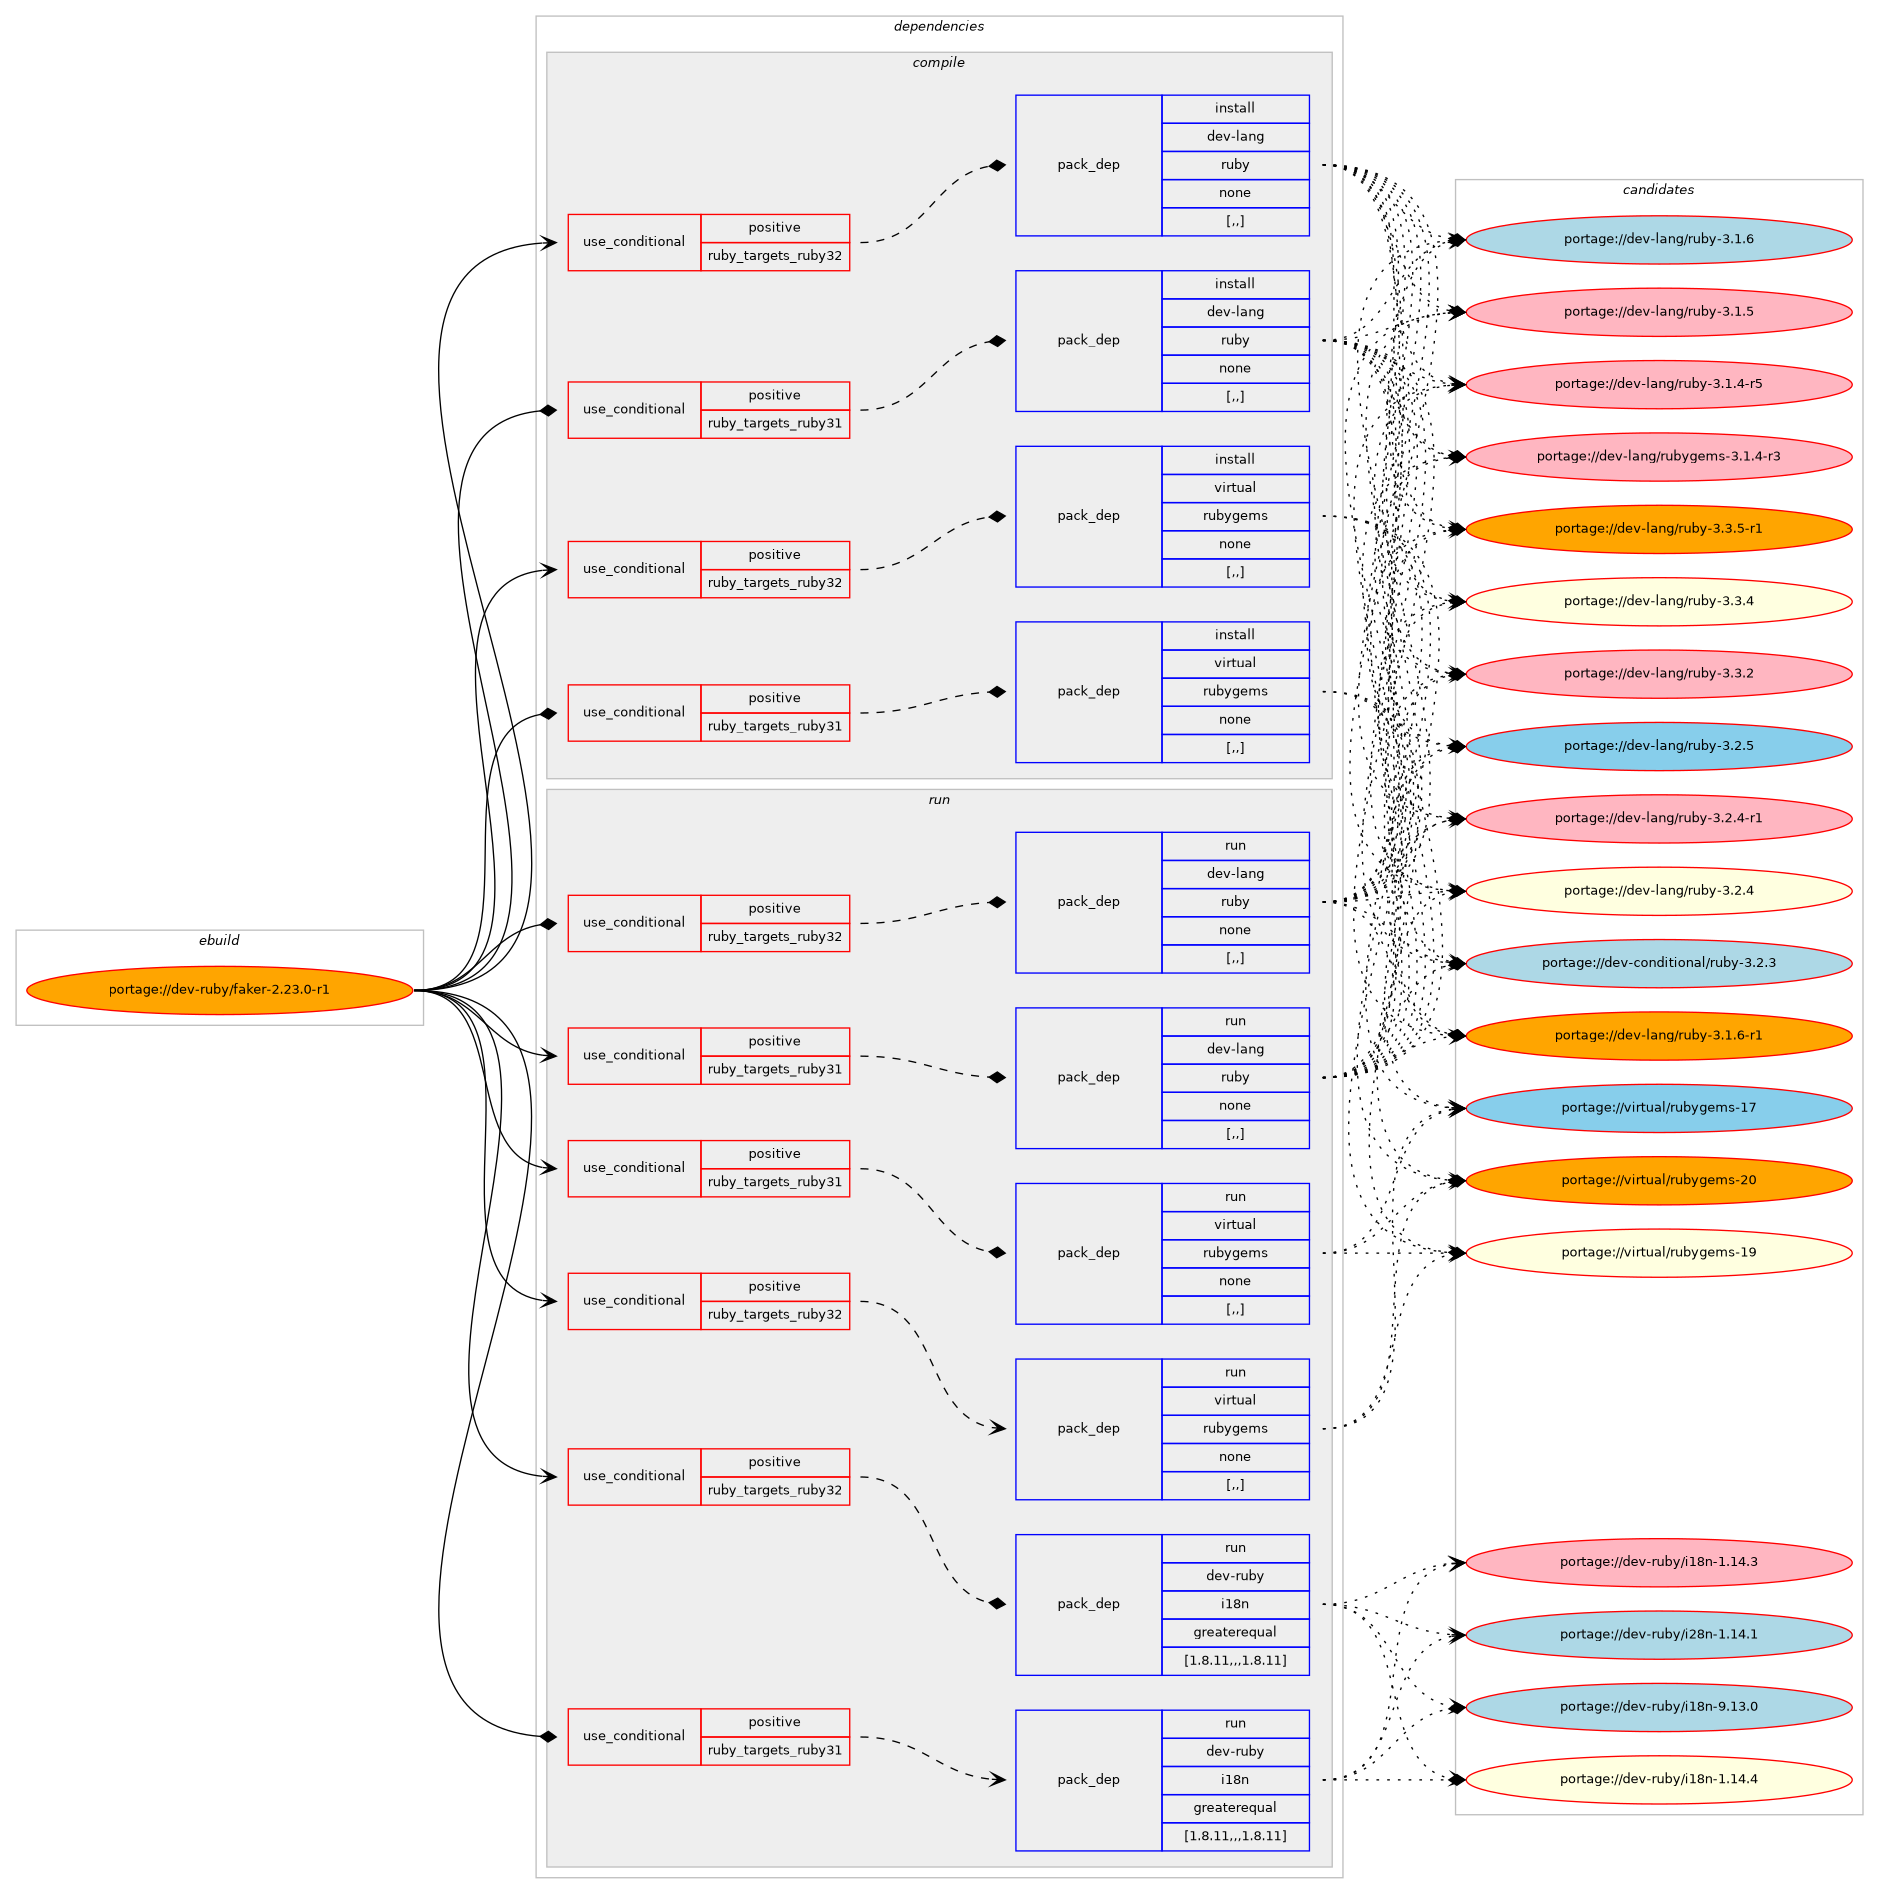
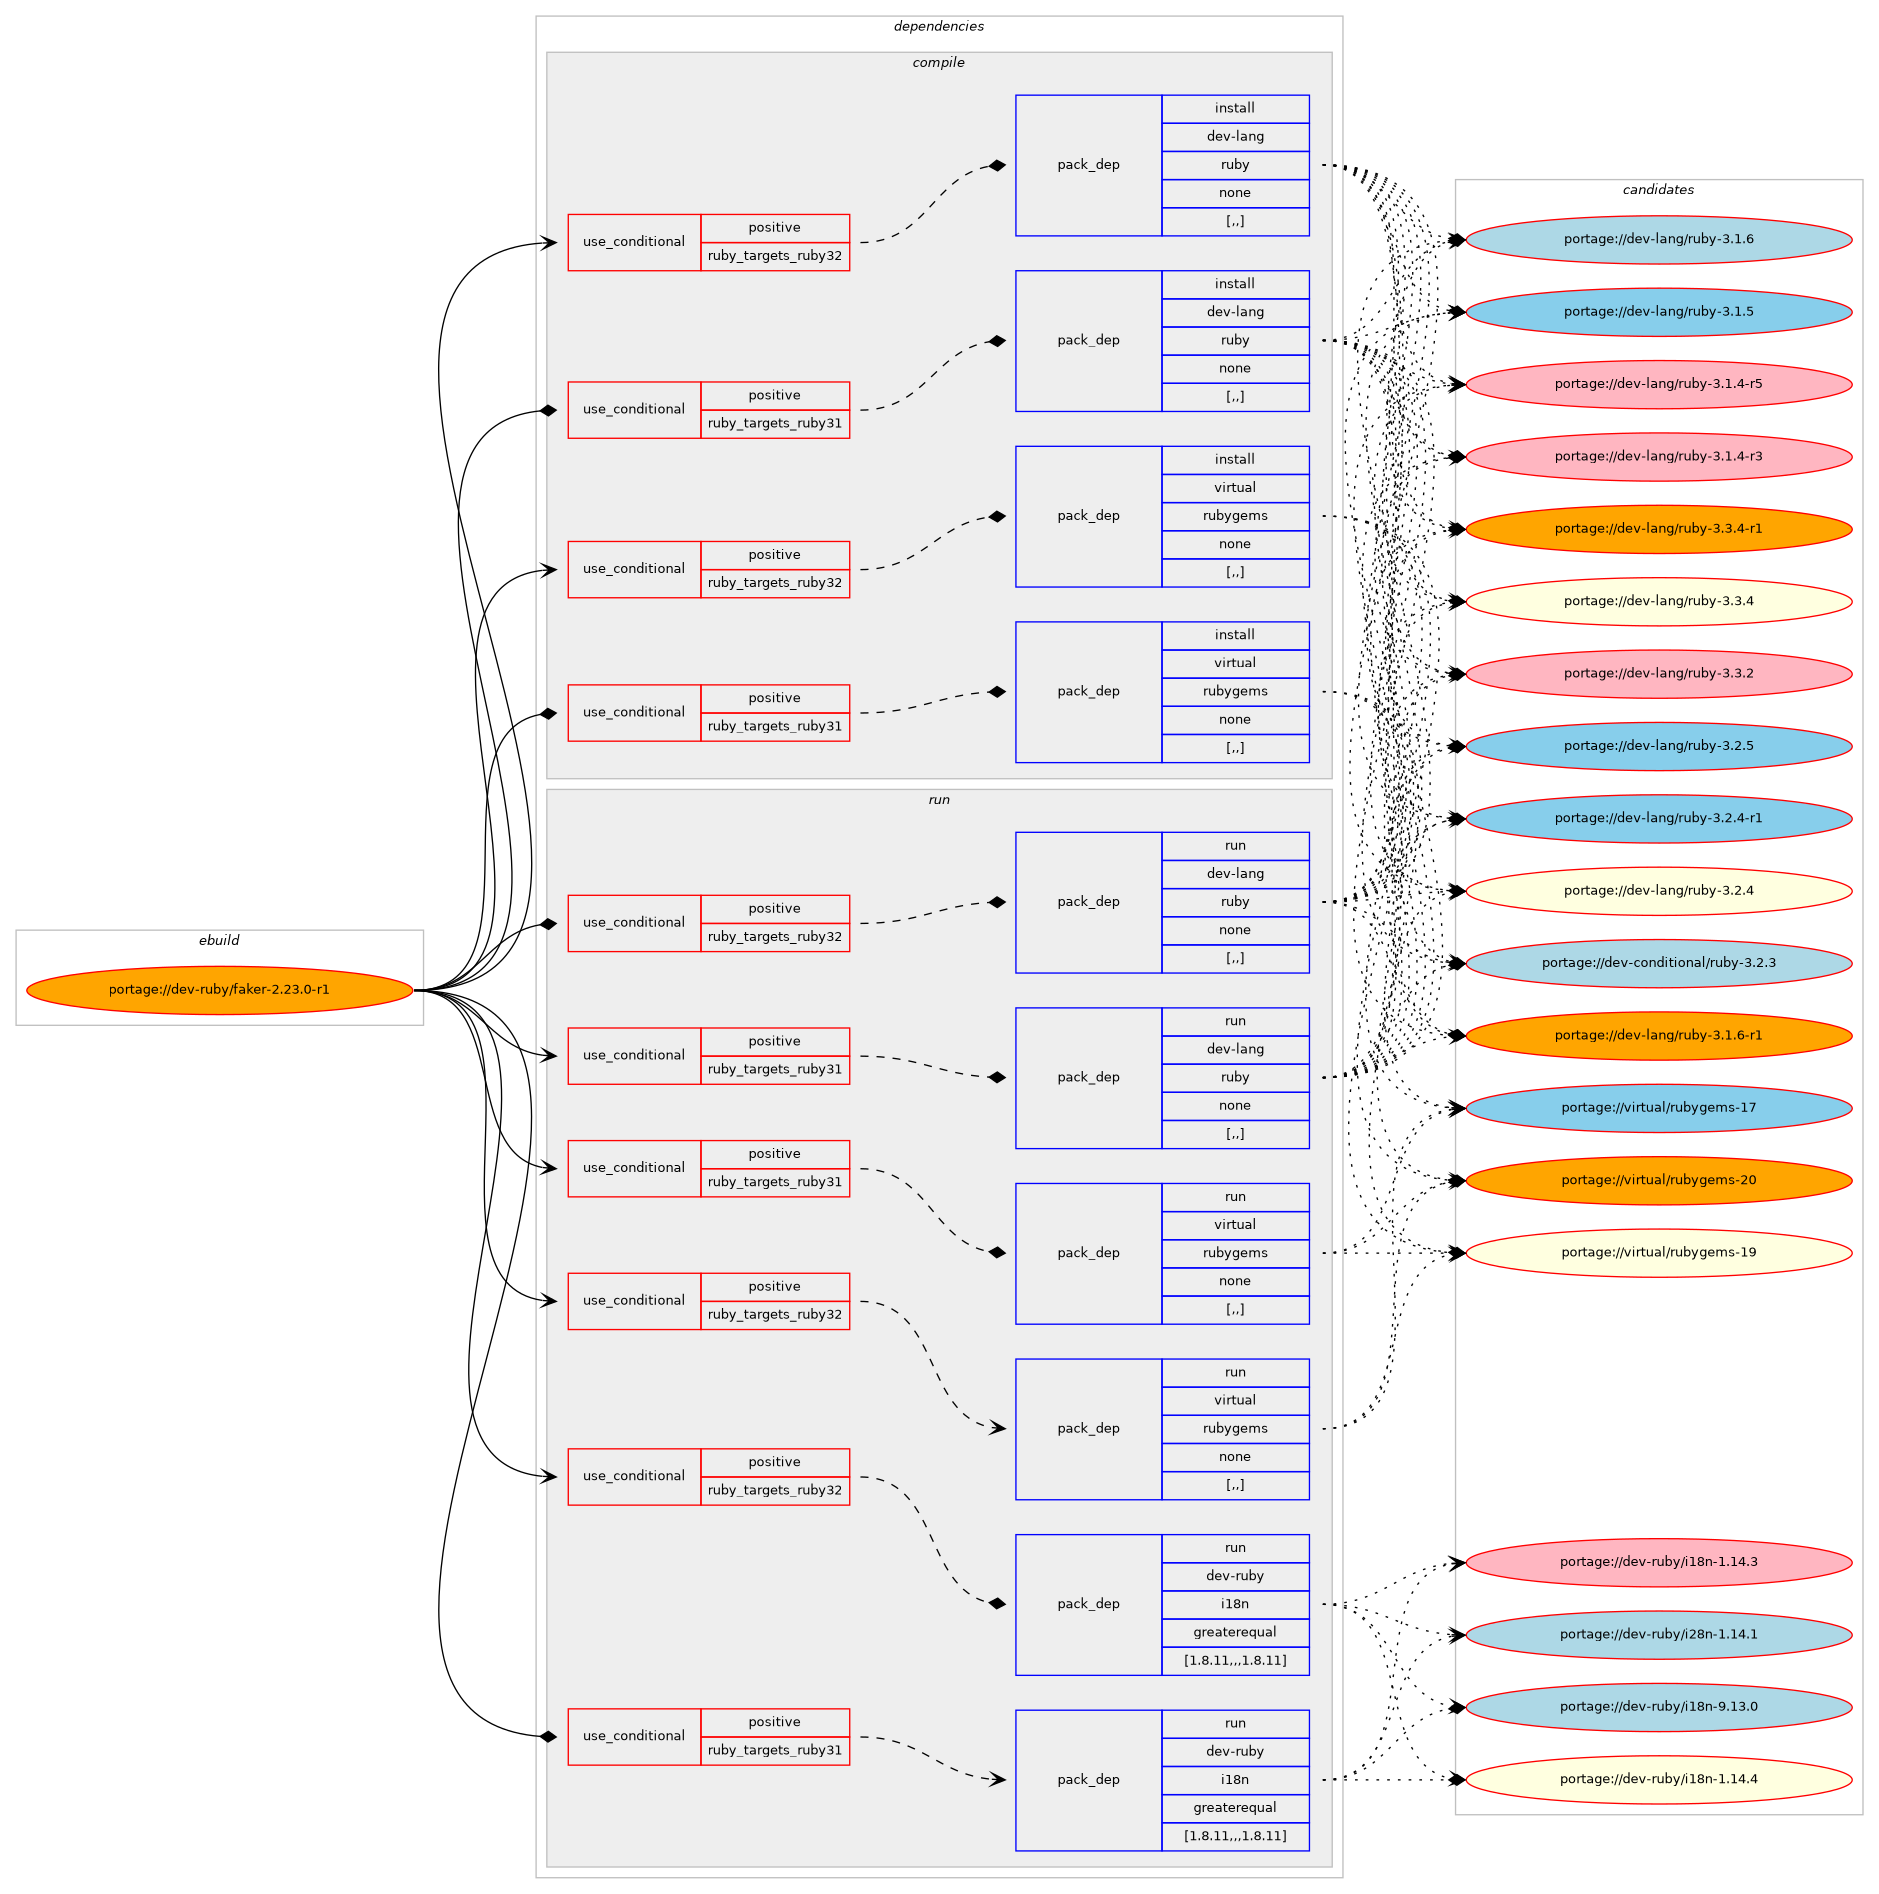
(1659, 312) -> (1659, 312)
(1659, 457) -> (1659, 457)
(1659, 529) -> (1659, 529)
(1659, 819) -> (1659, 819)
